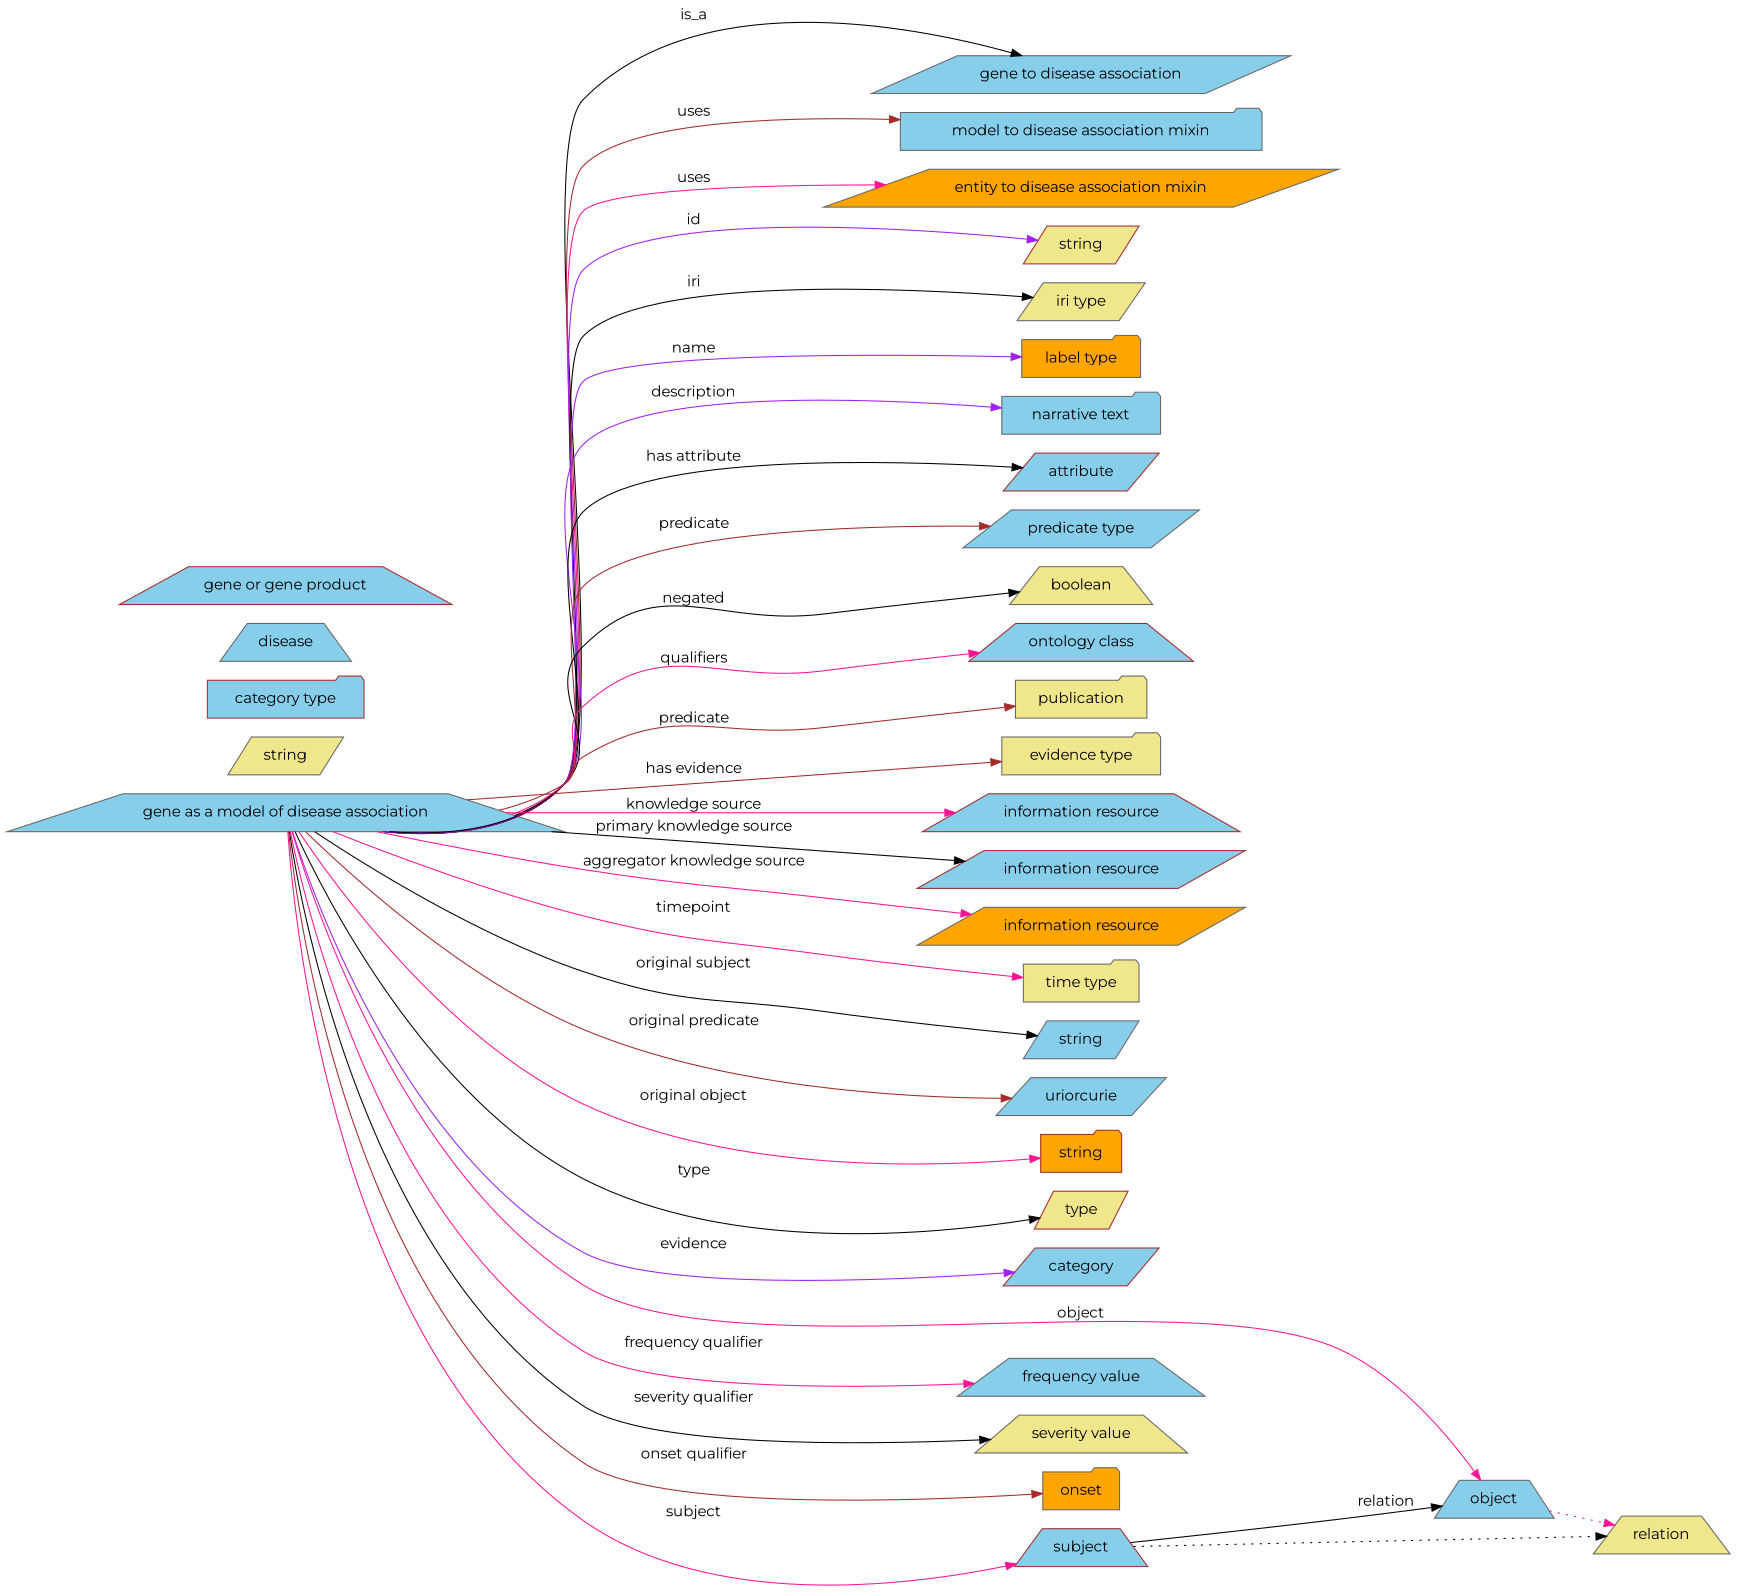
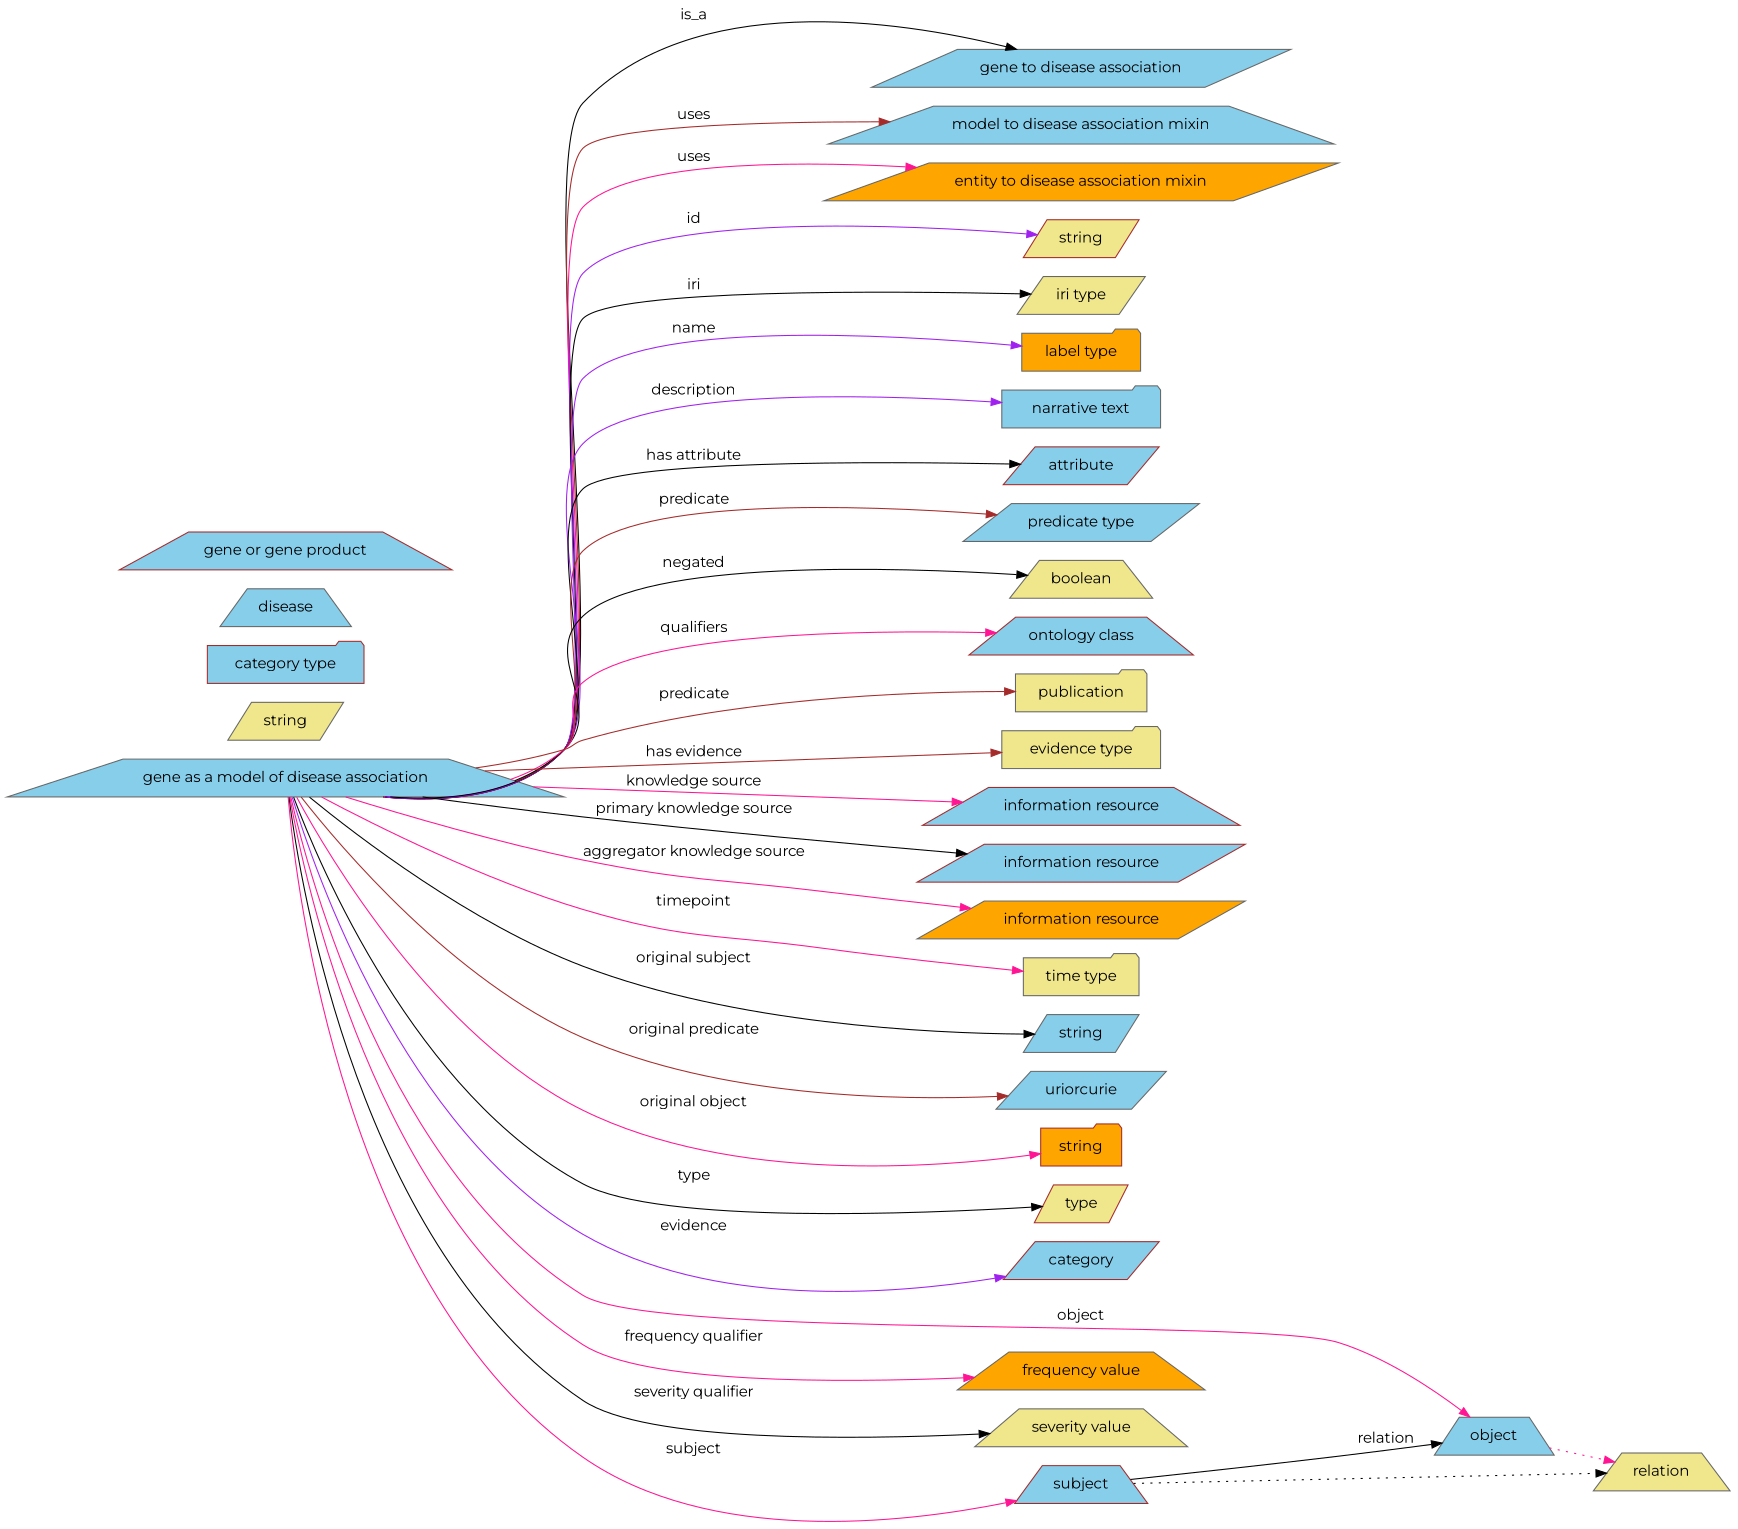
(1081, 131) -> (1081, 125)
(1081, 1377) -> (1081, 1371)
(1081, 1491) -> none
